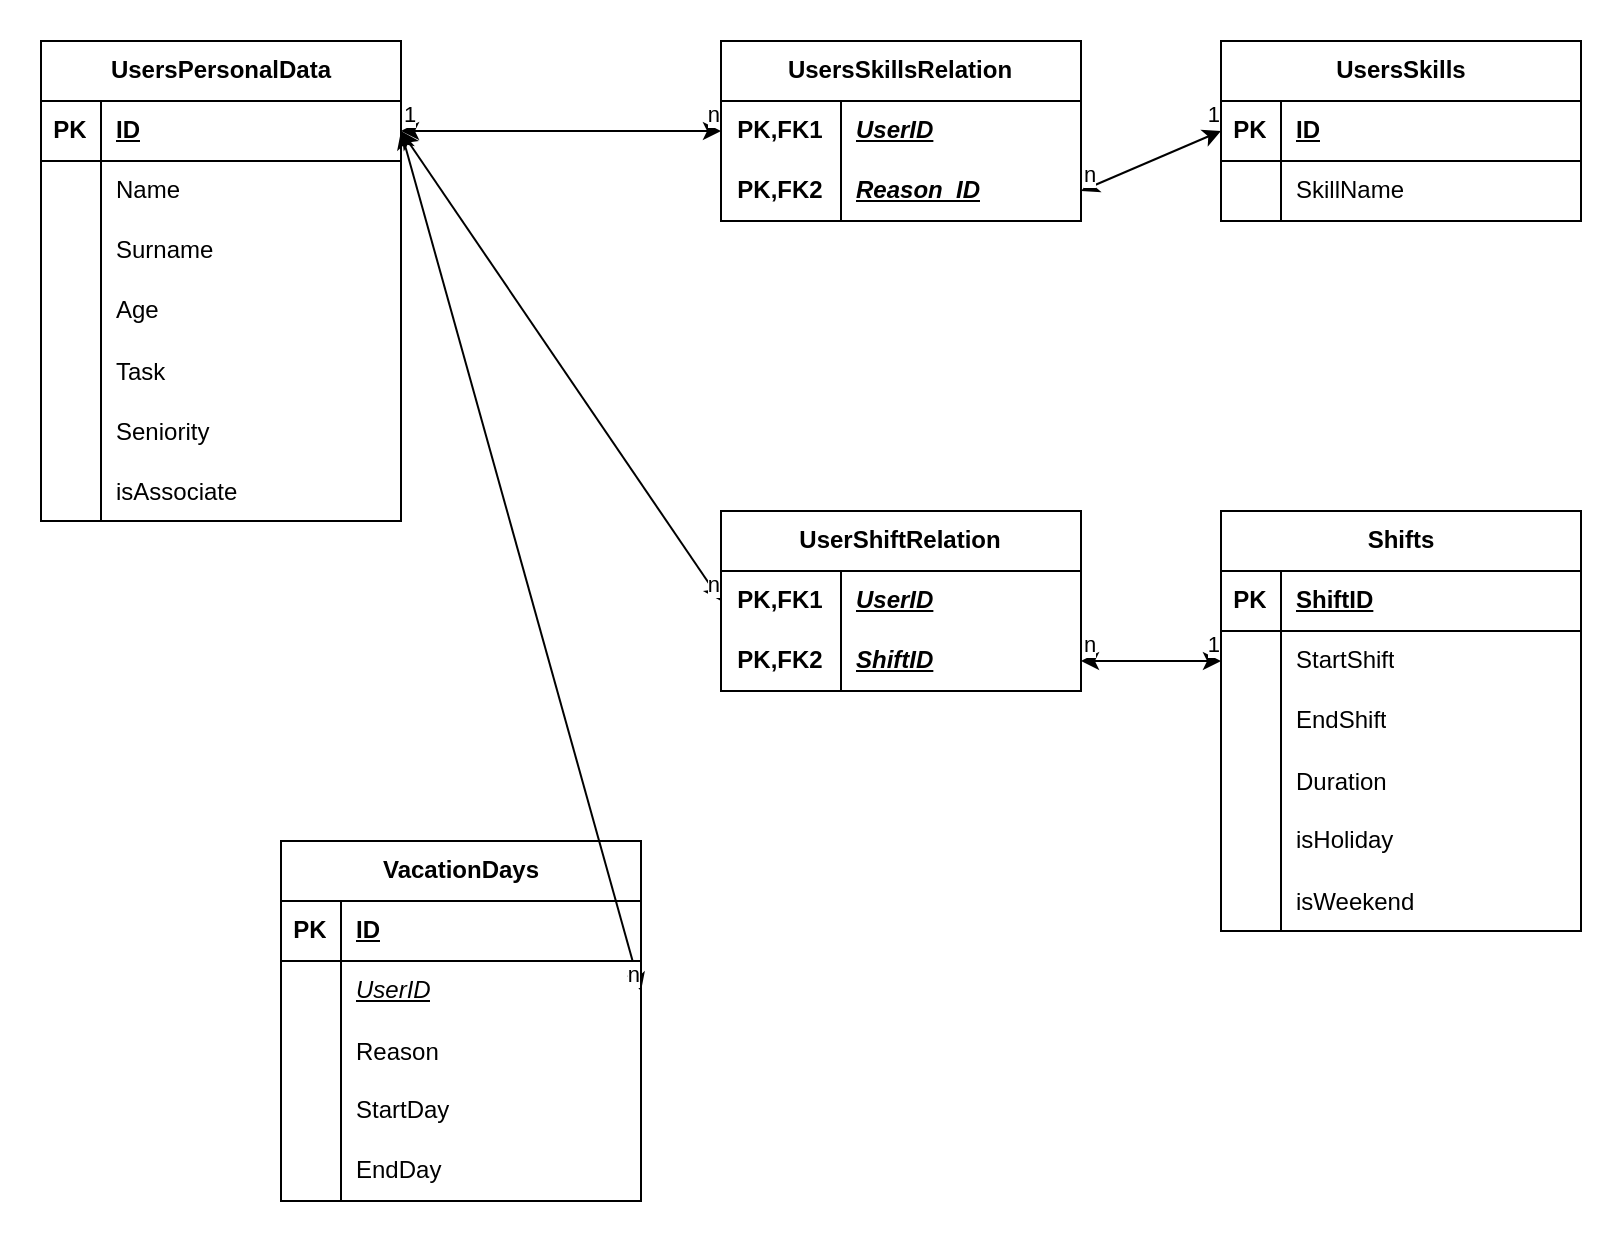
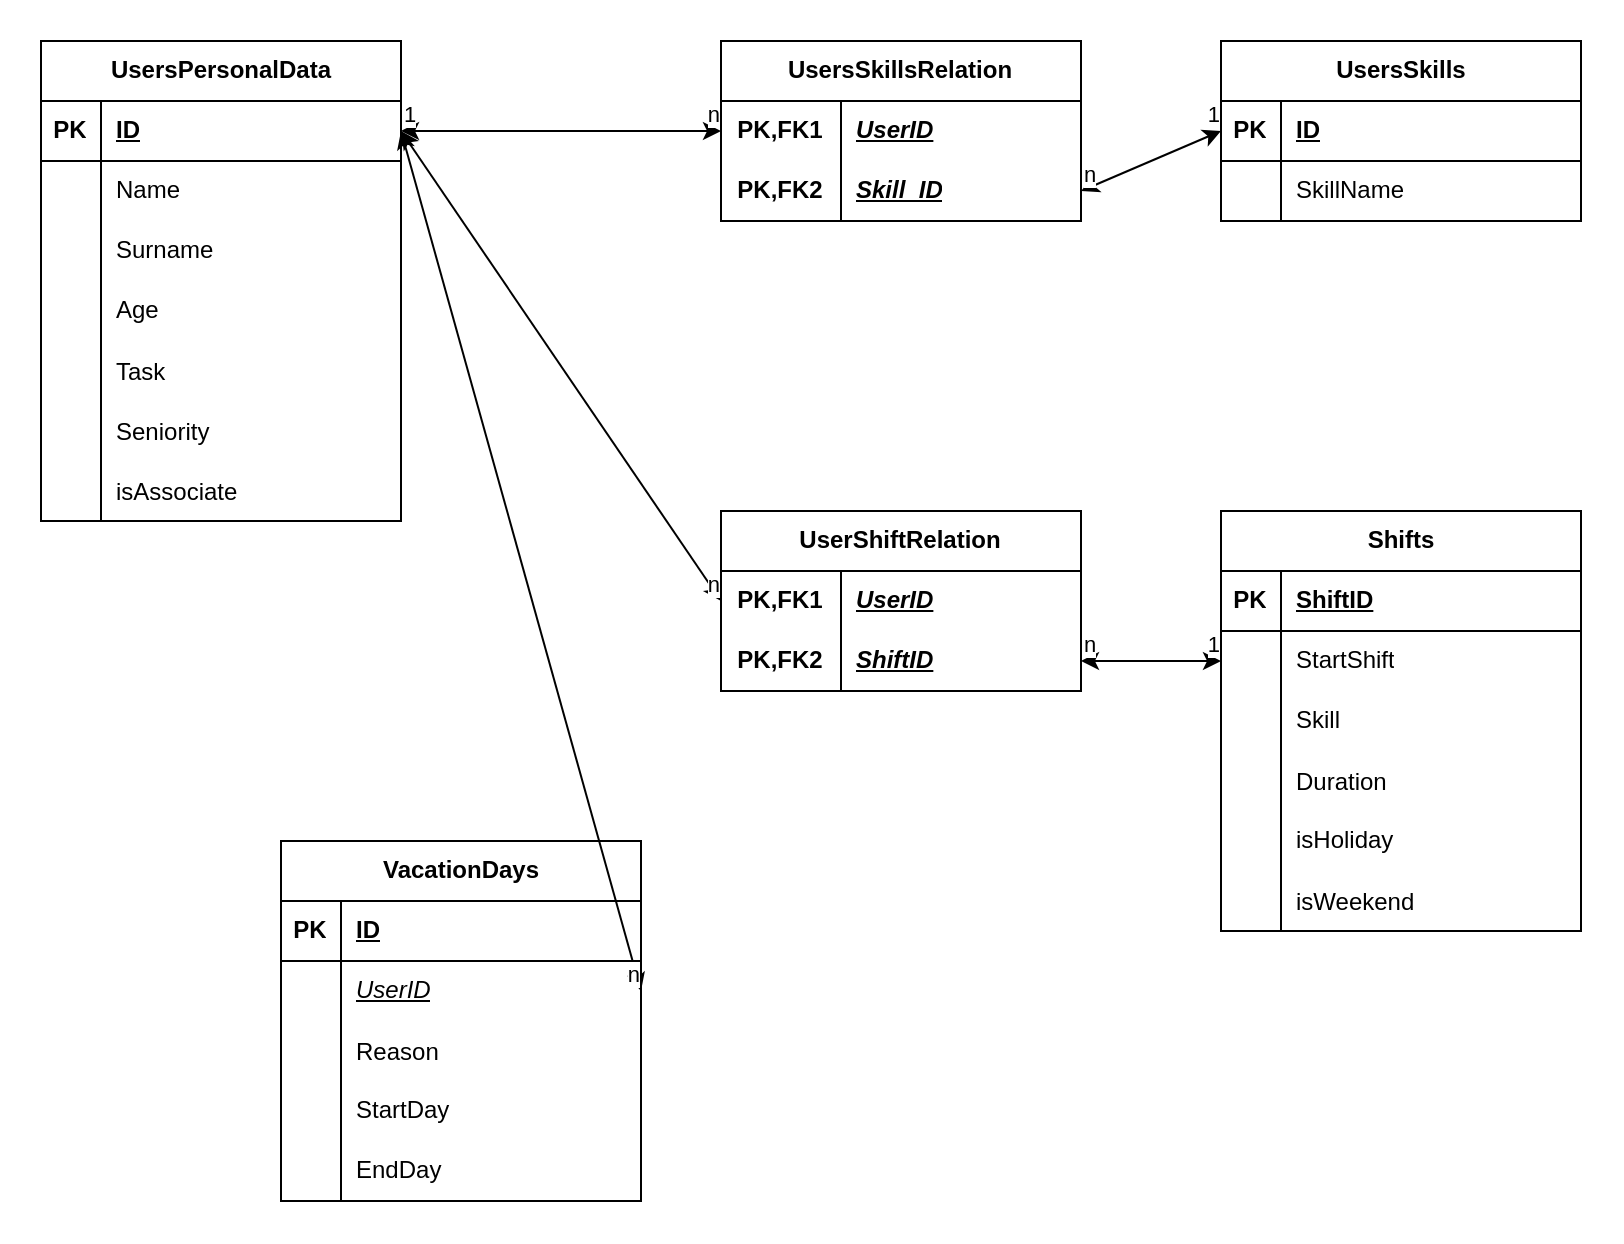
(917, 191) -> (901, 191)
(1348, 721) -> (1321, 721)
